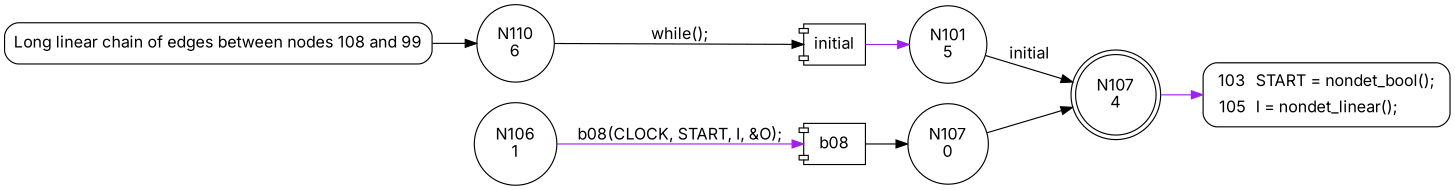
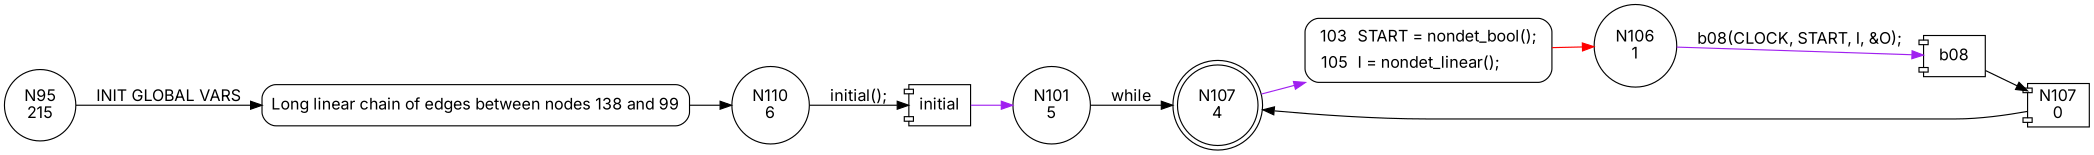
(680, 35) -> (859, 97)
(218, 43) -> (476, 105)
none -> (1567, 47)
(1030, 54) -> (1132, 97)
none -> (40, 105)
(948, 144) -> (2058, 105)
